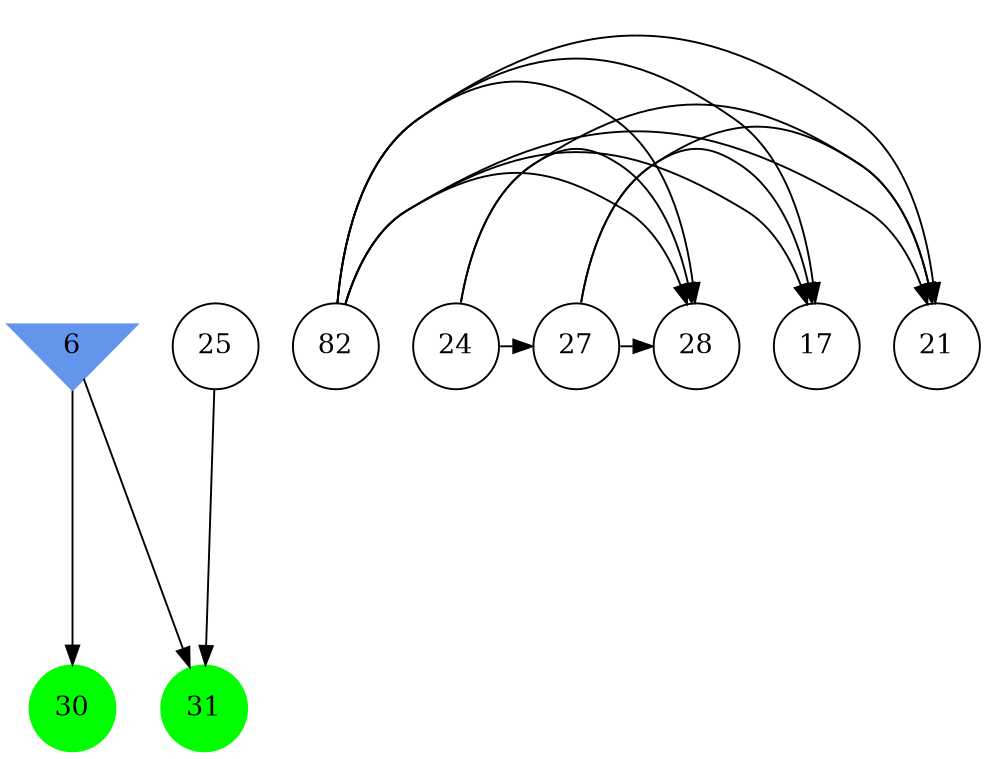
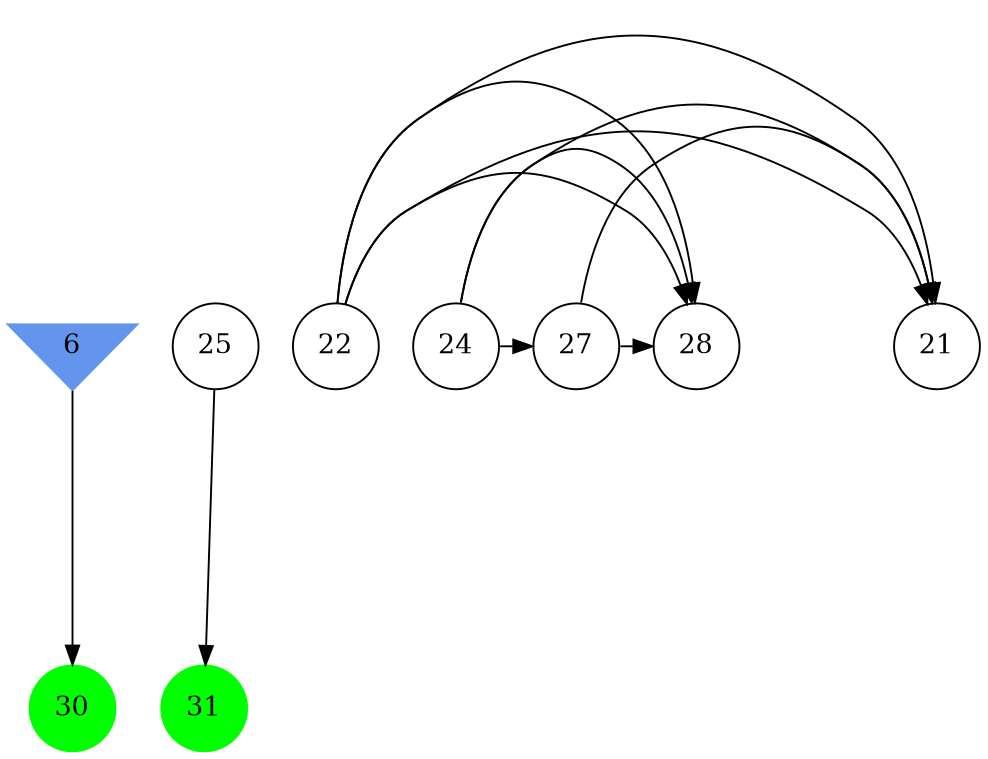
(336, 346) -> (336, 346)
(817, 346) -> none
(133, 514) -> none
